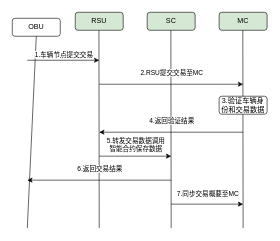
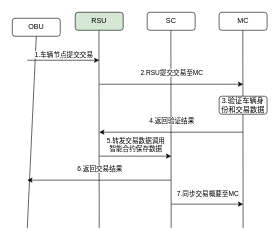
(171, 21) -> (171, 21)
(243, 21) -> (243, 21)
